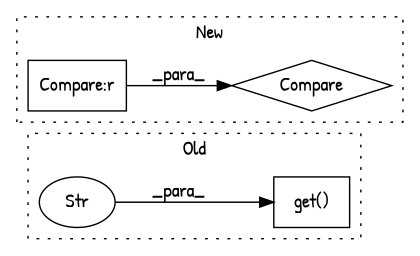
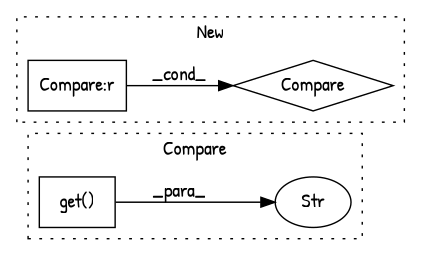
(179, 75) -> (180, 75)
(194, 150) -> (195, 150)
(187, 202) -> (188, 202)
